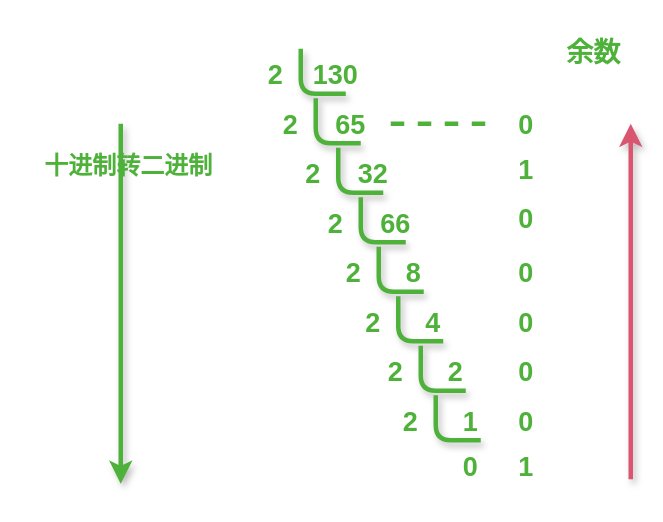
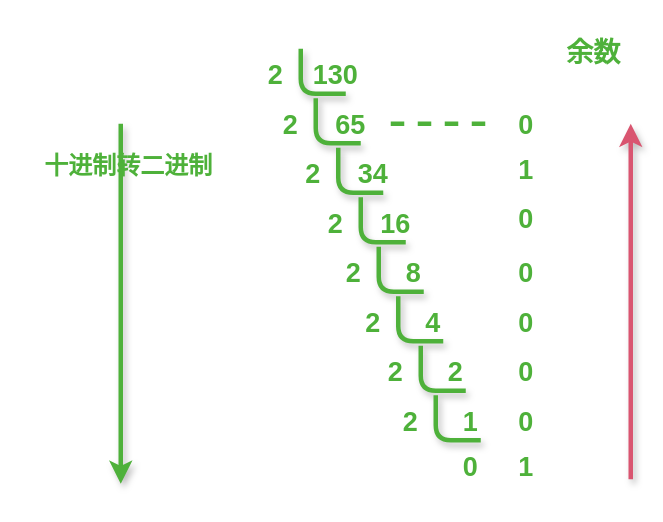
(374, 175) -> (374, 175)
(396, 224) -> (396, 224)
